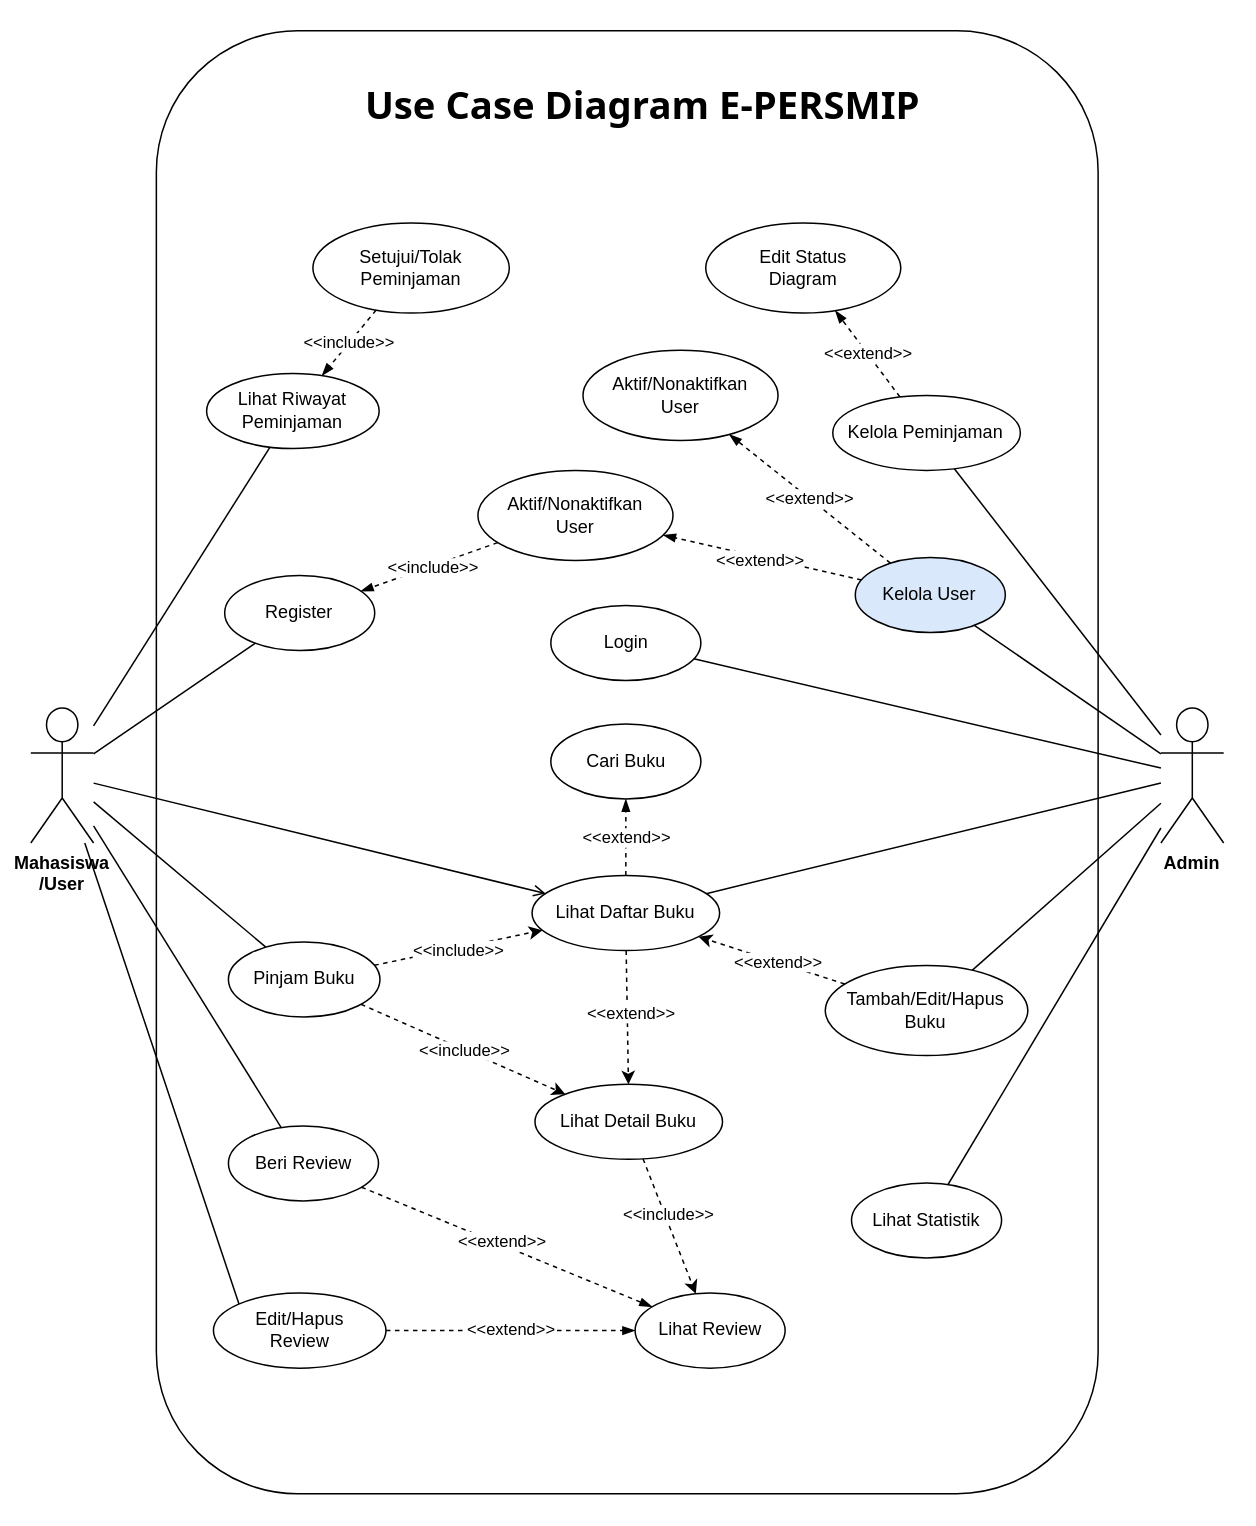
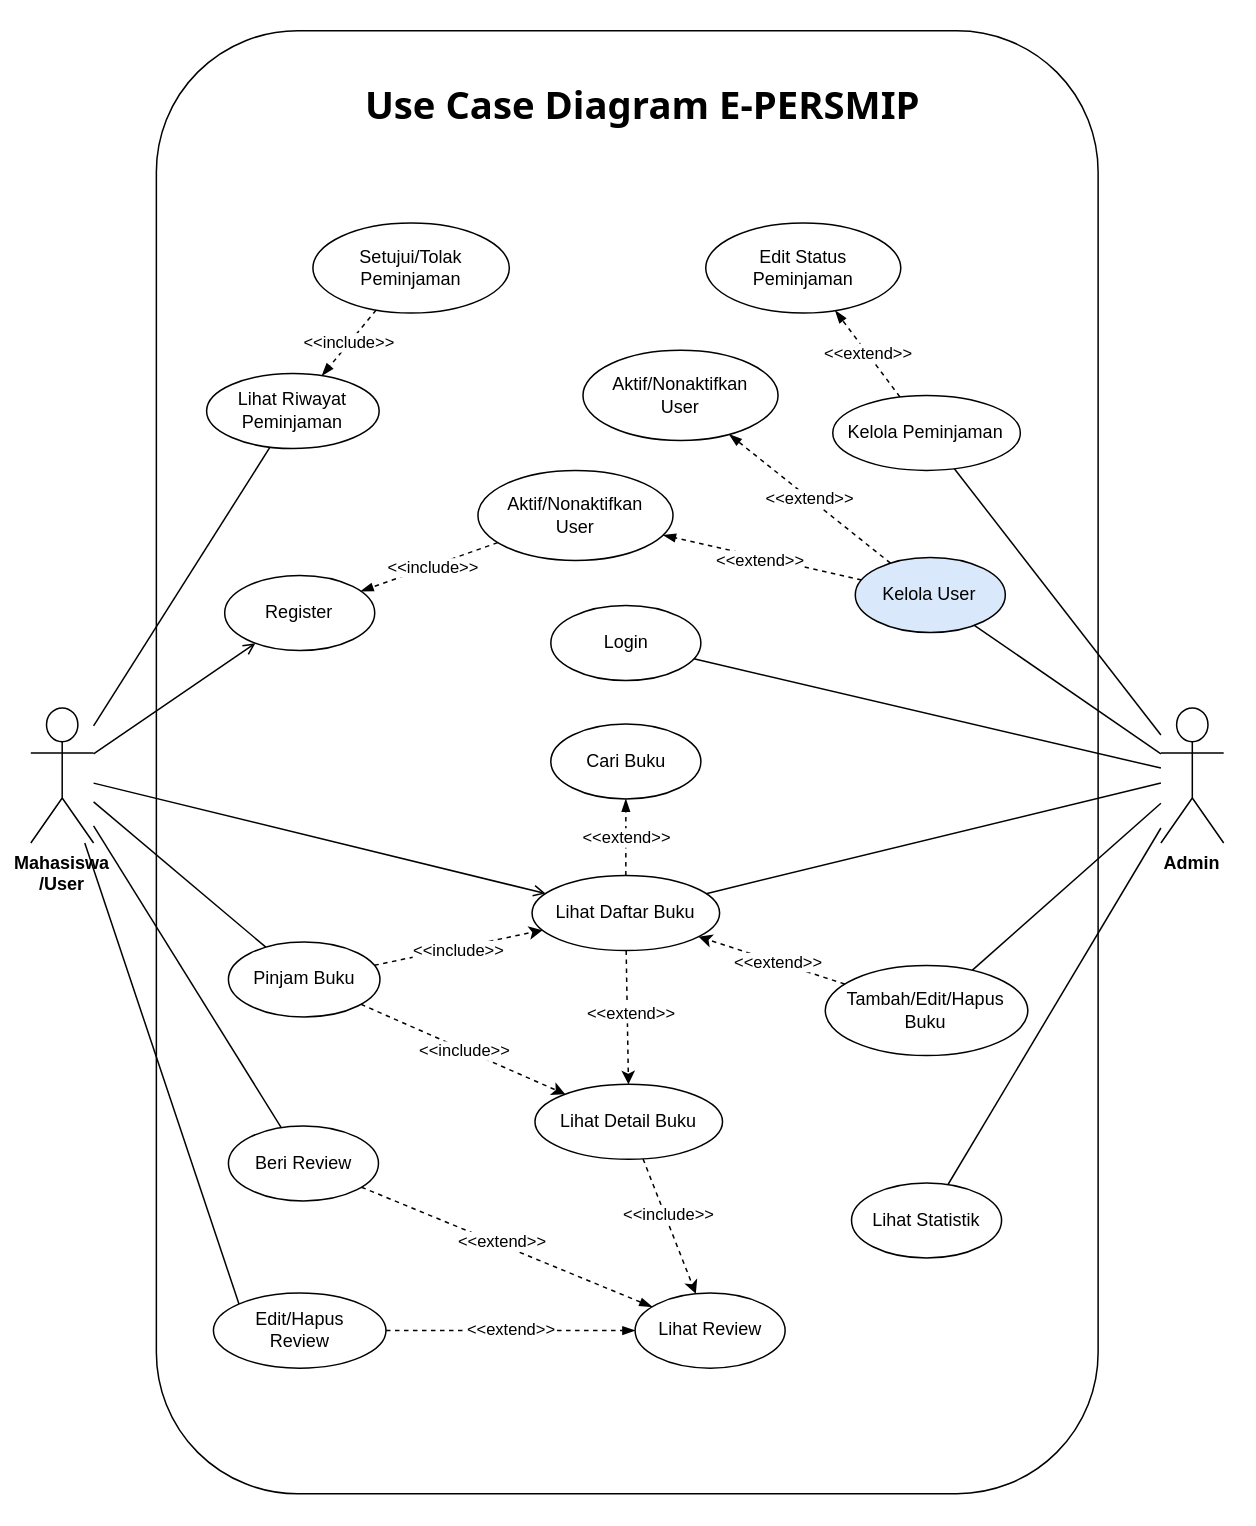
(803, 268) -> (803, 268)
(251, 646) -> (249, 647)
